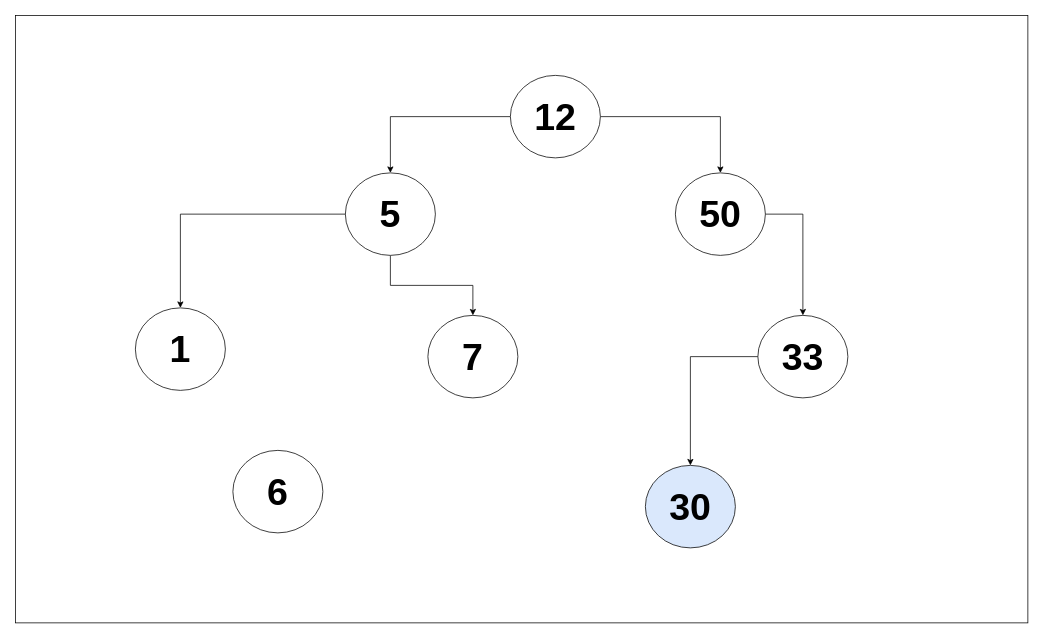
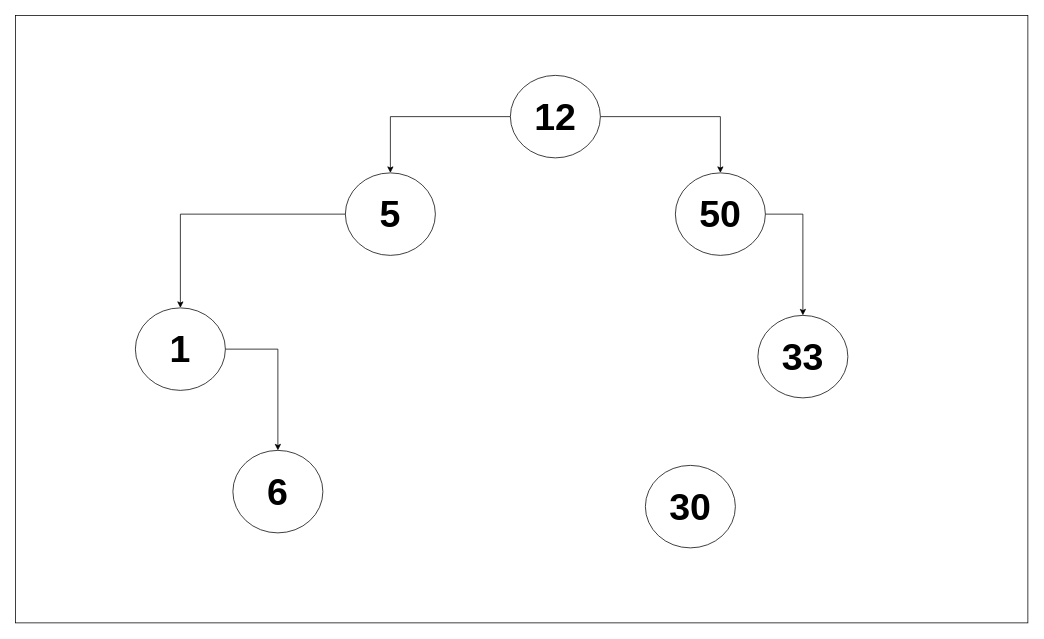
(418, 285) -> none
none -> (277, 349)
(473, 357) -> none
(690, 375) -> none
(690, 507) -> (690, 507)
